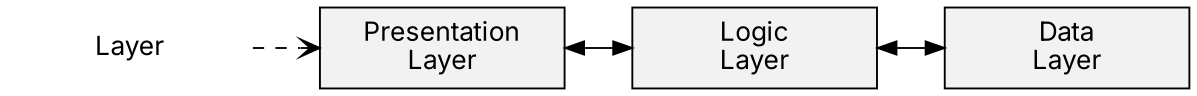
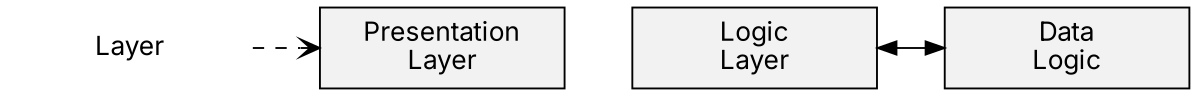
(599, 48) -> none
(1067, 48) -> (1067, 48)
